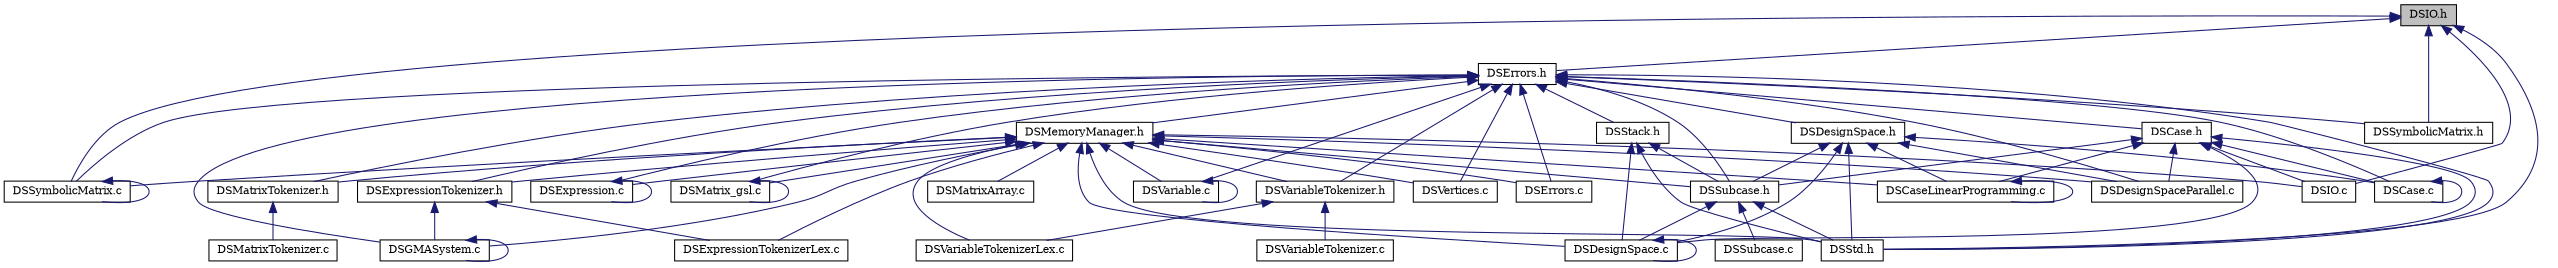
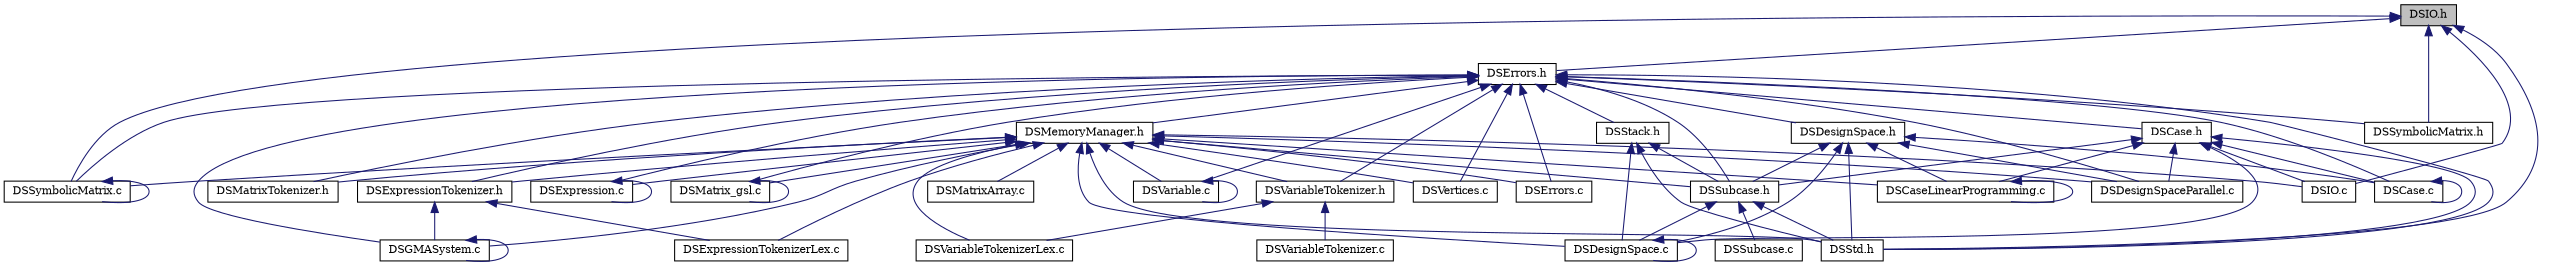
(273, 250) -> none
